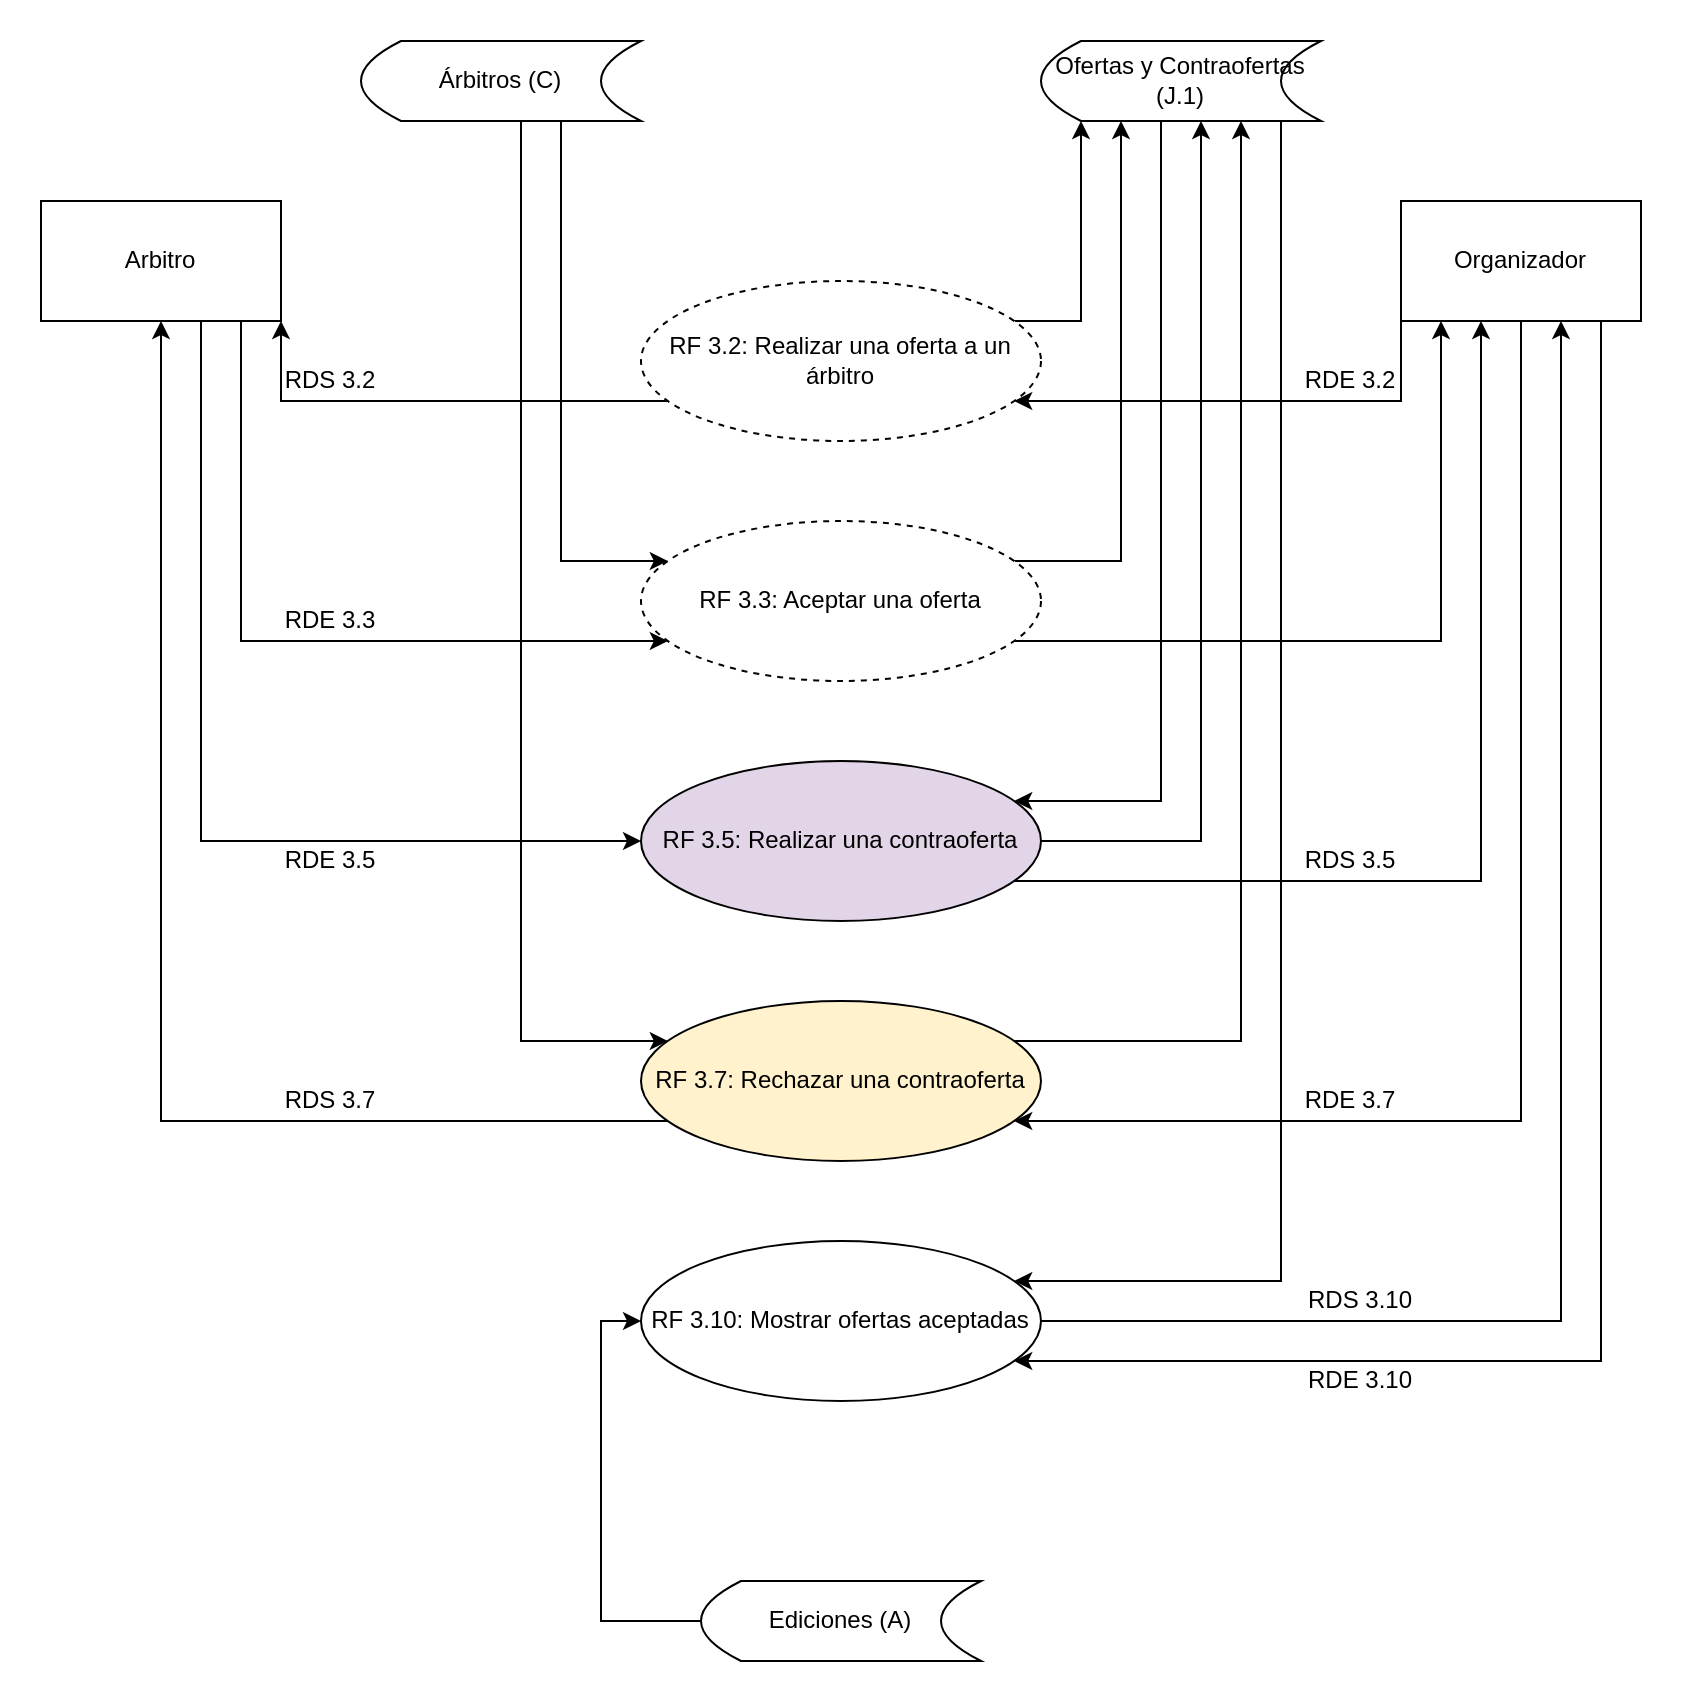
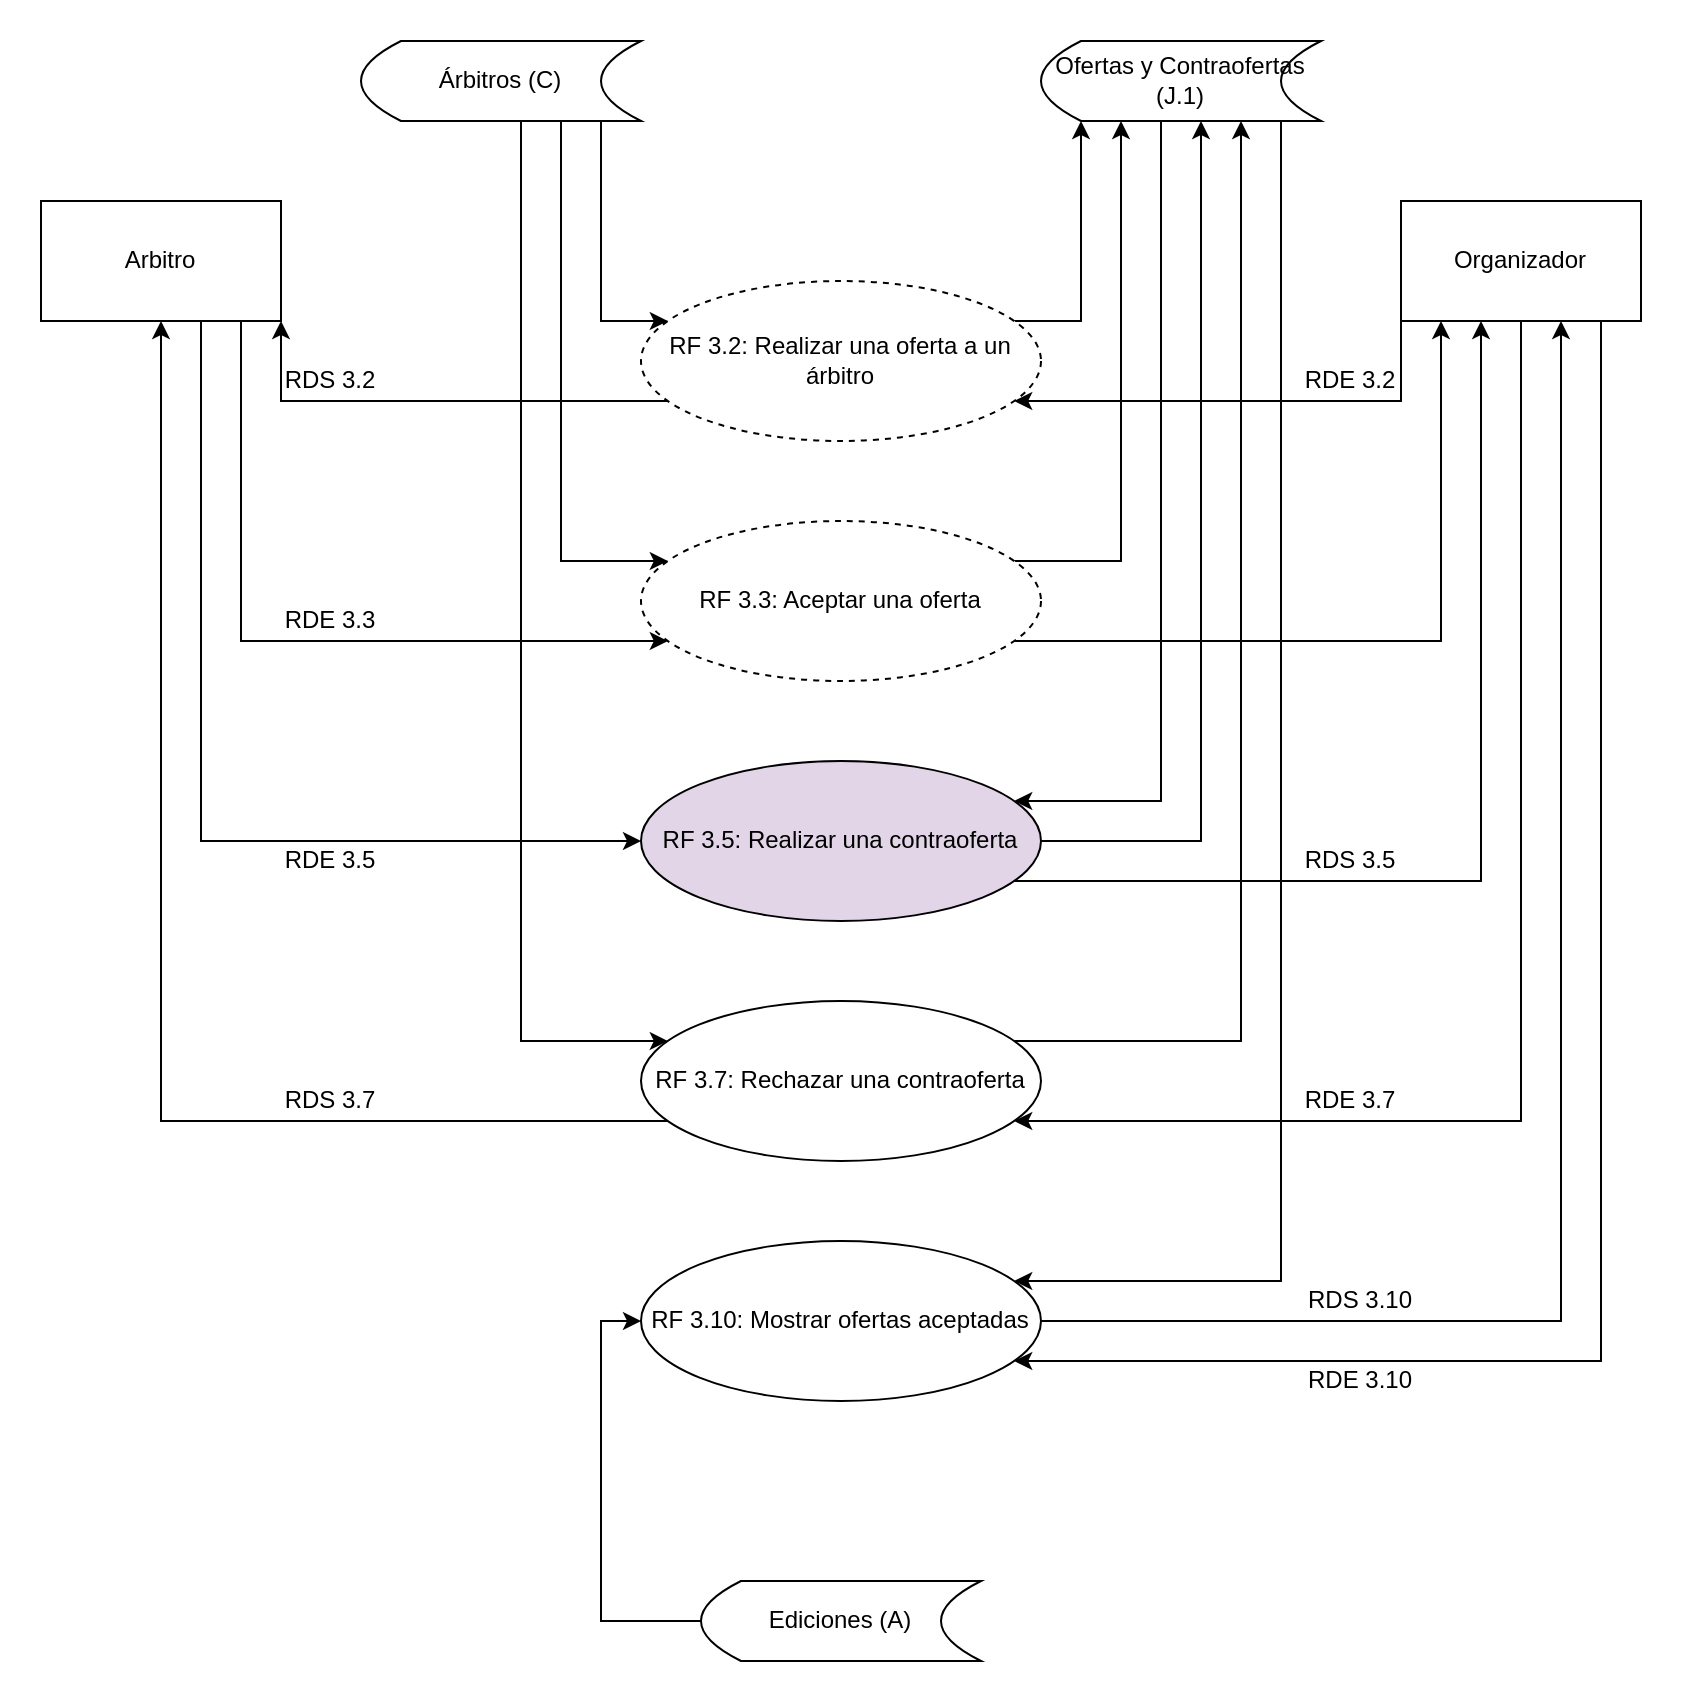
none -> (601, 248)
(841, 1081) -> (841, 1081)
